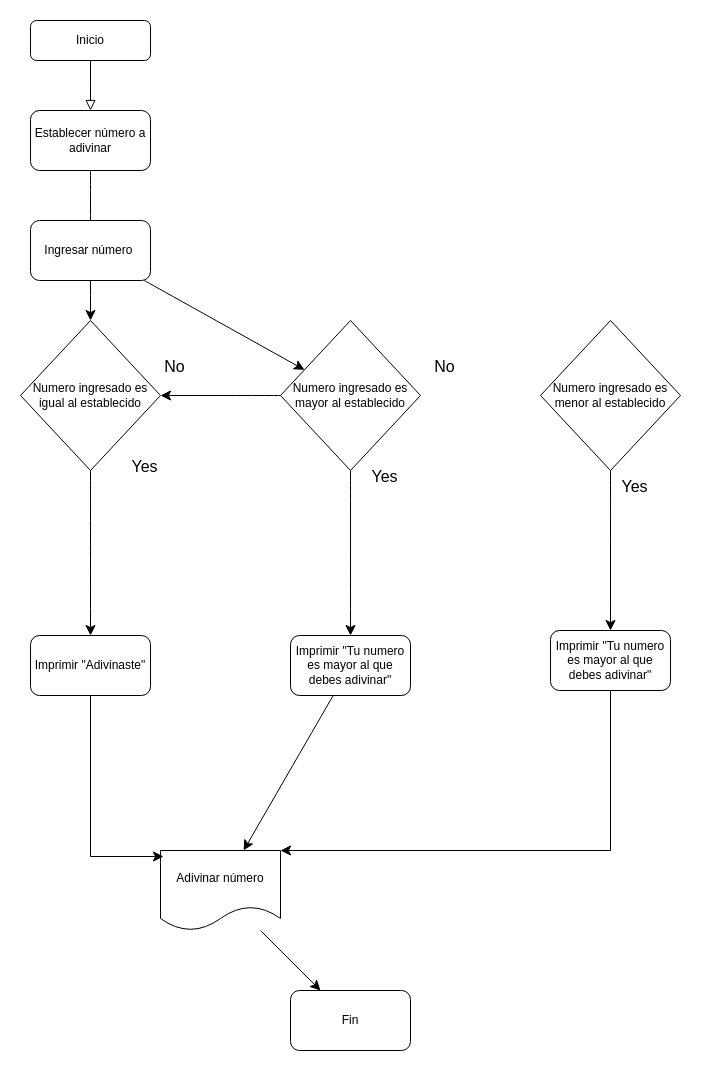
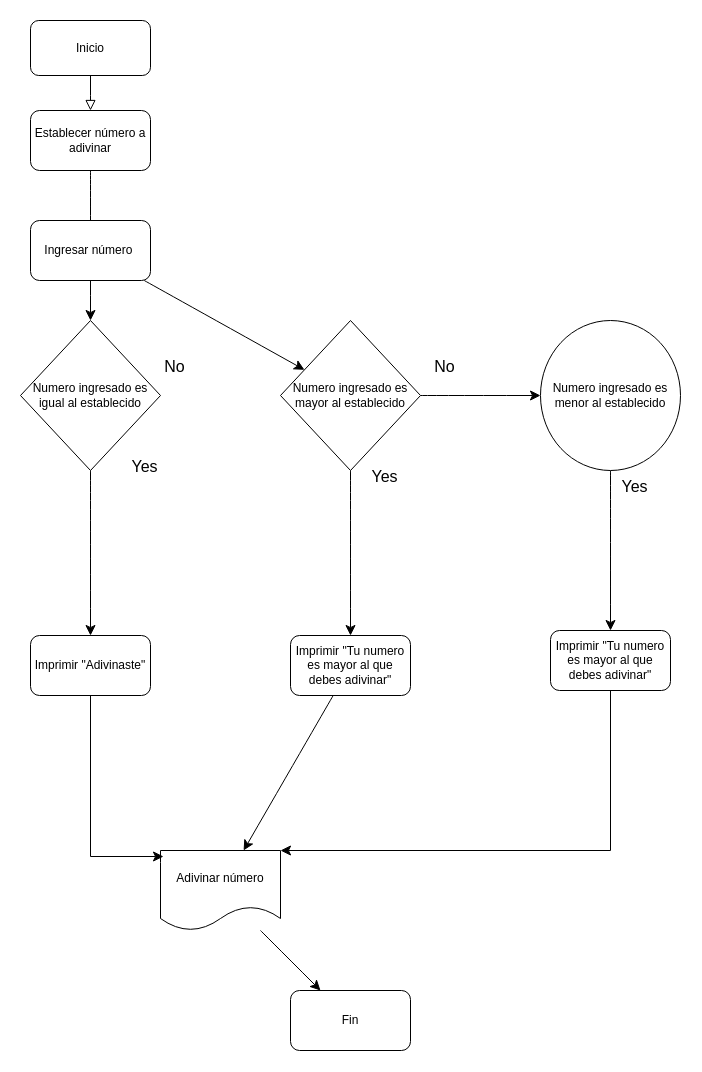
(91, 41) -> (91, 48)
(223, 396) -> (478, 396)
(611, 396) -> (611, 396)
